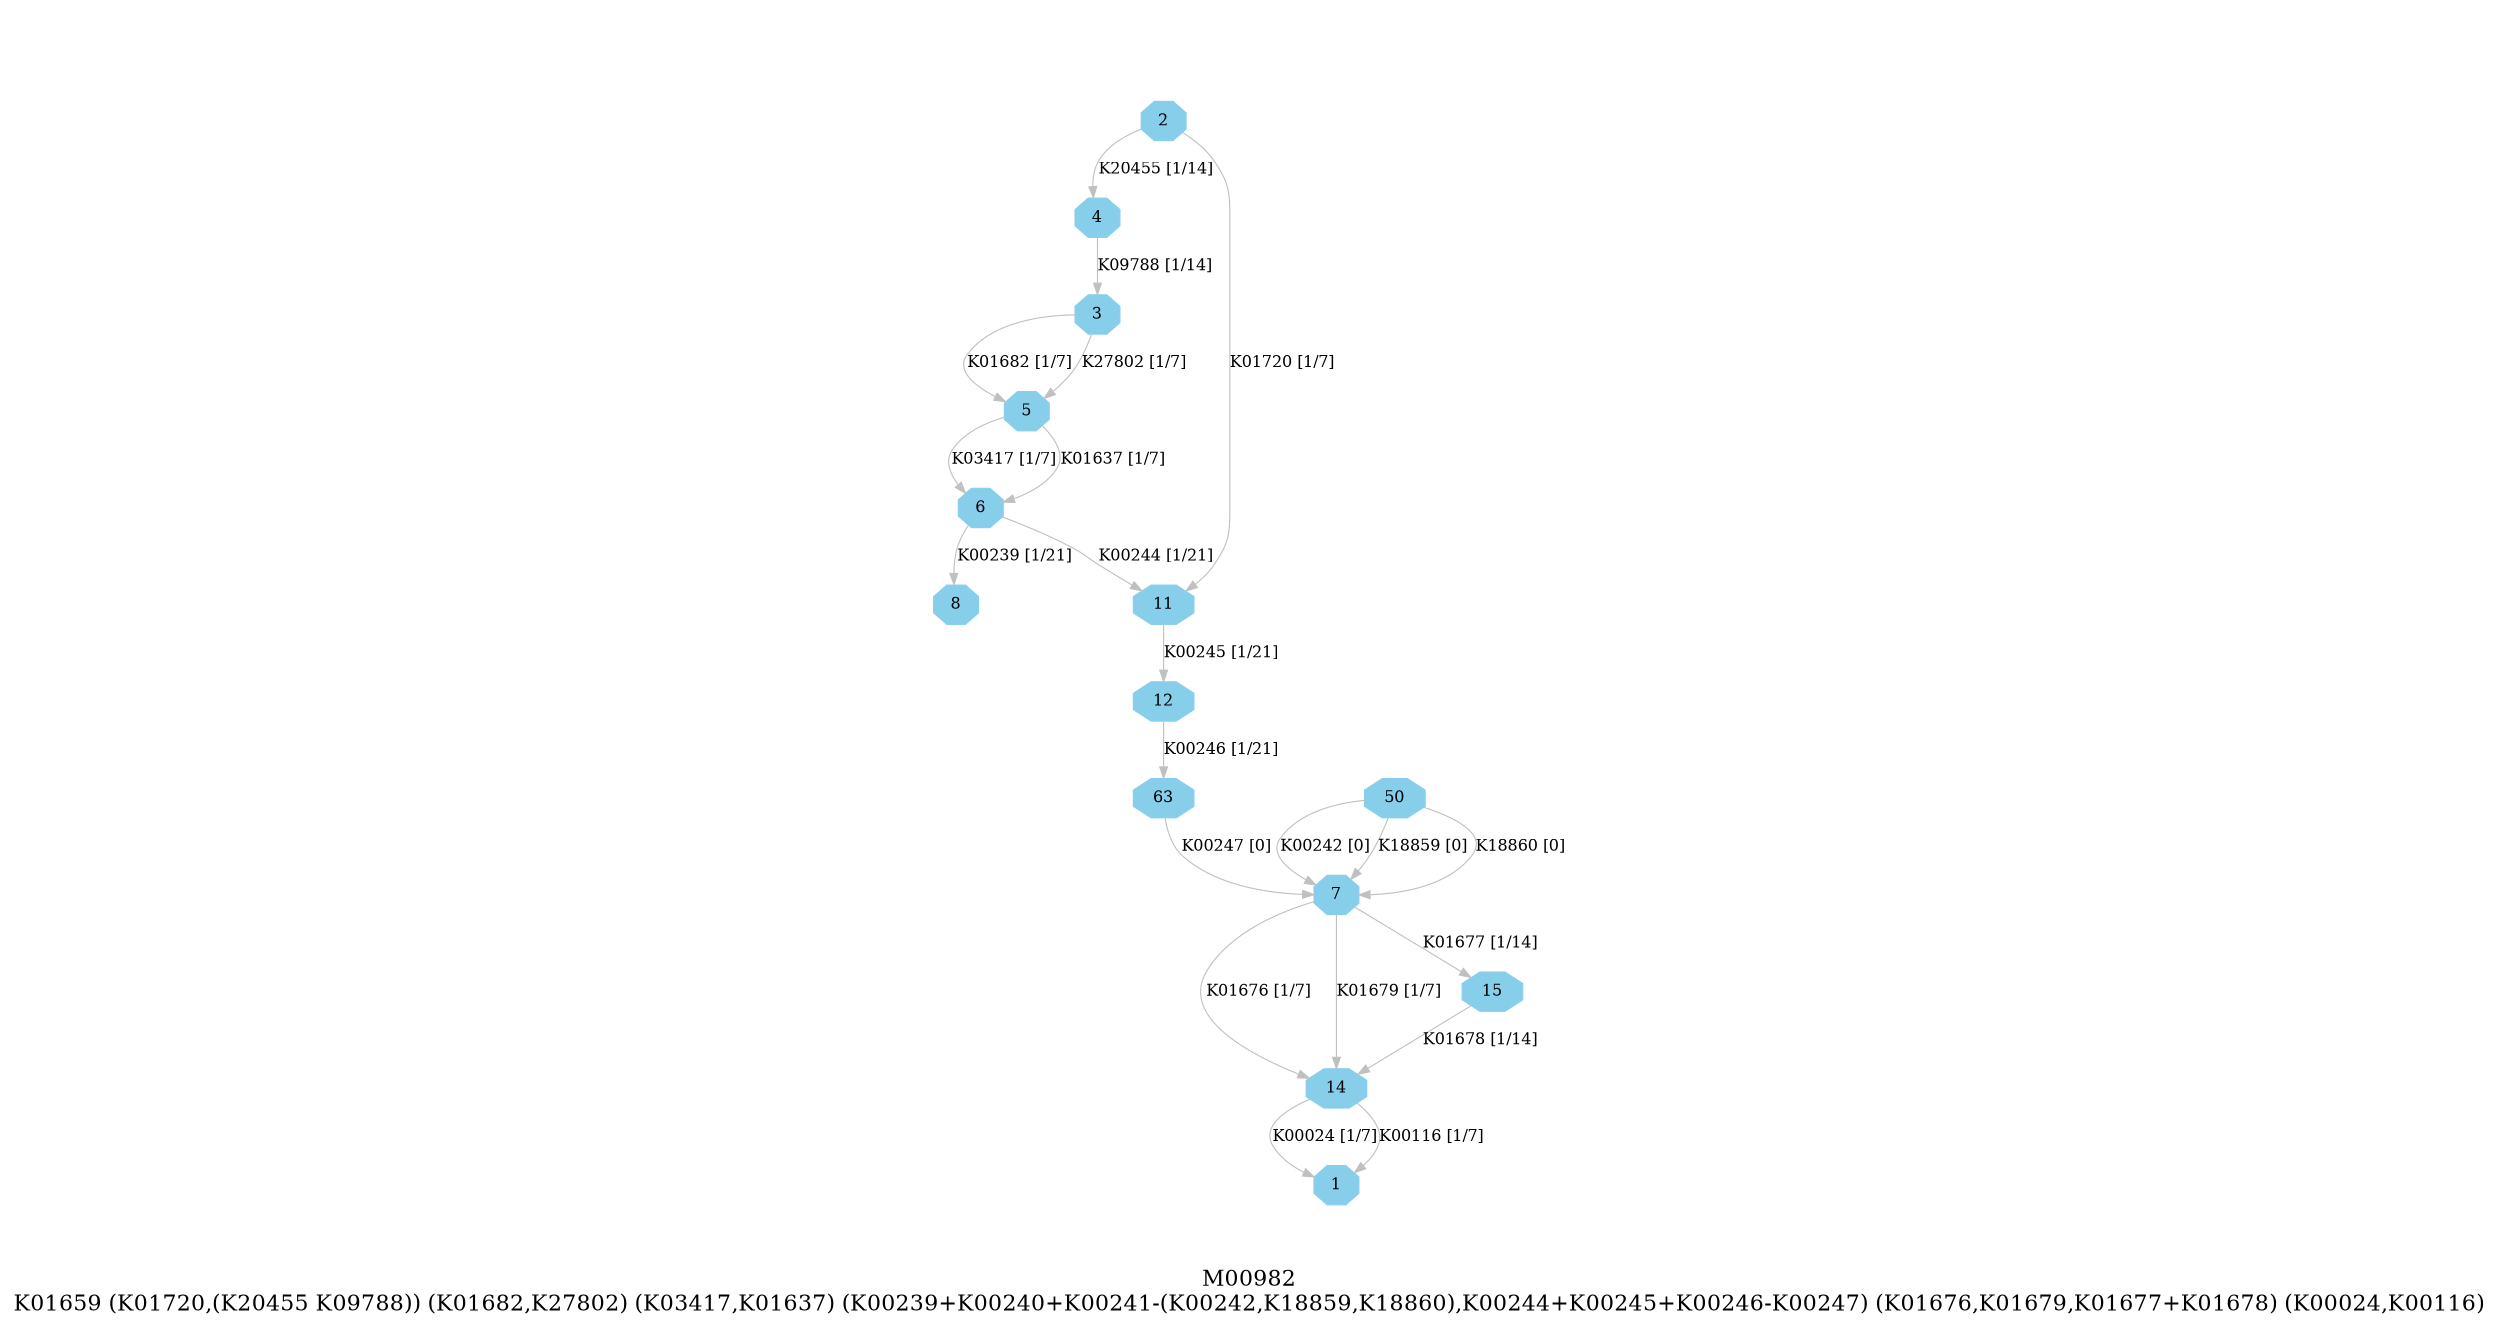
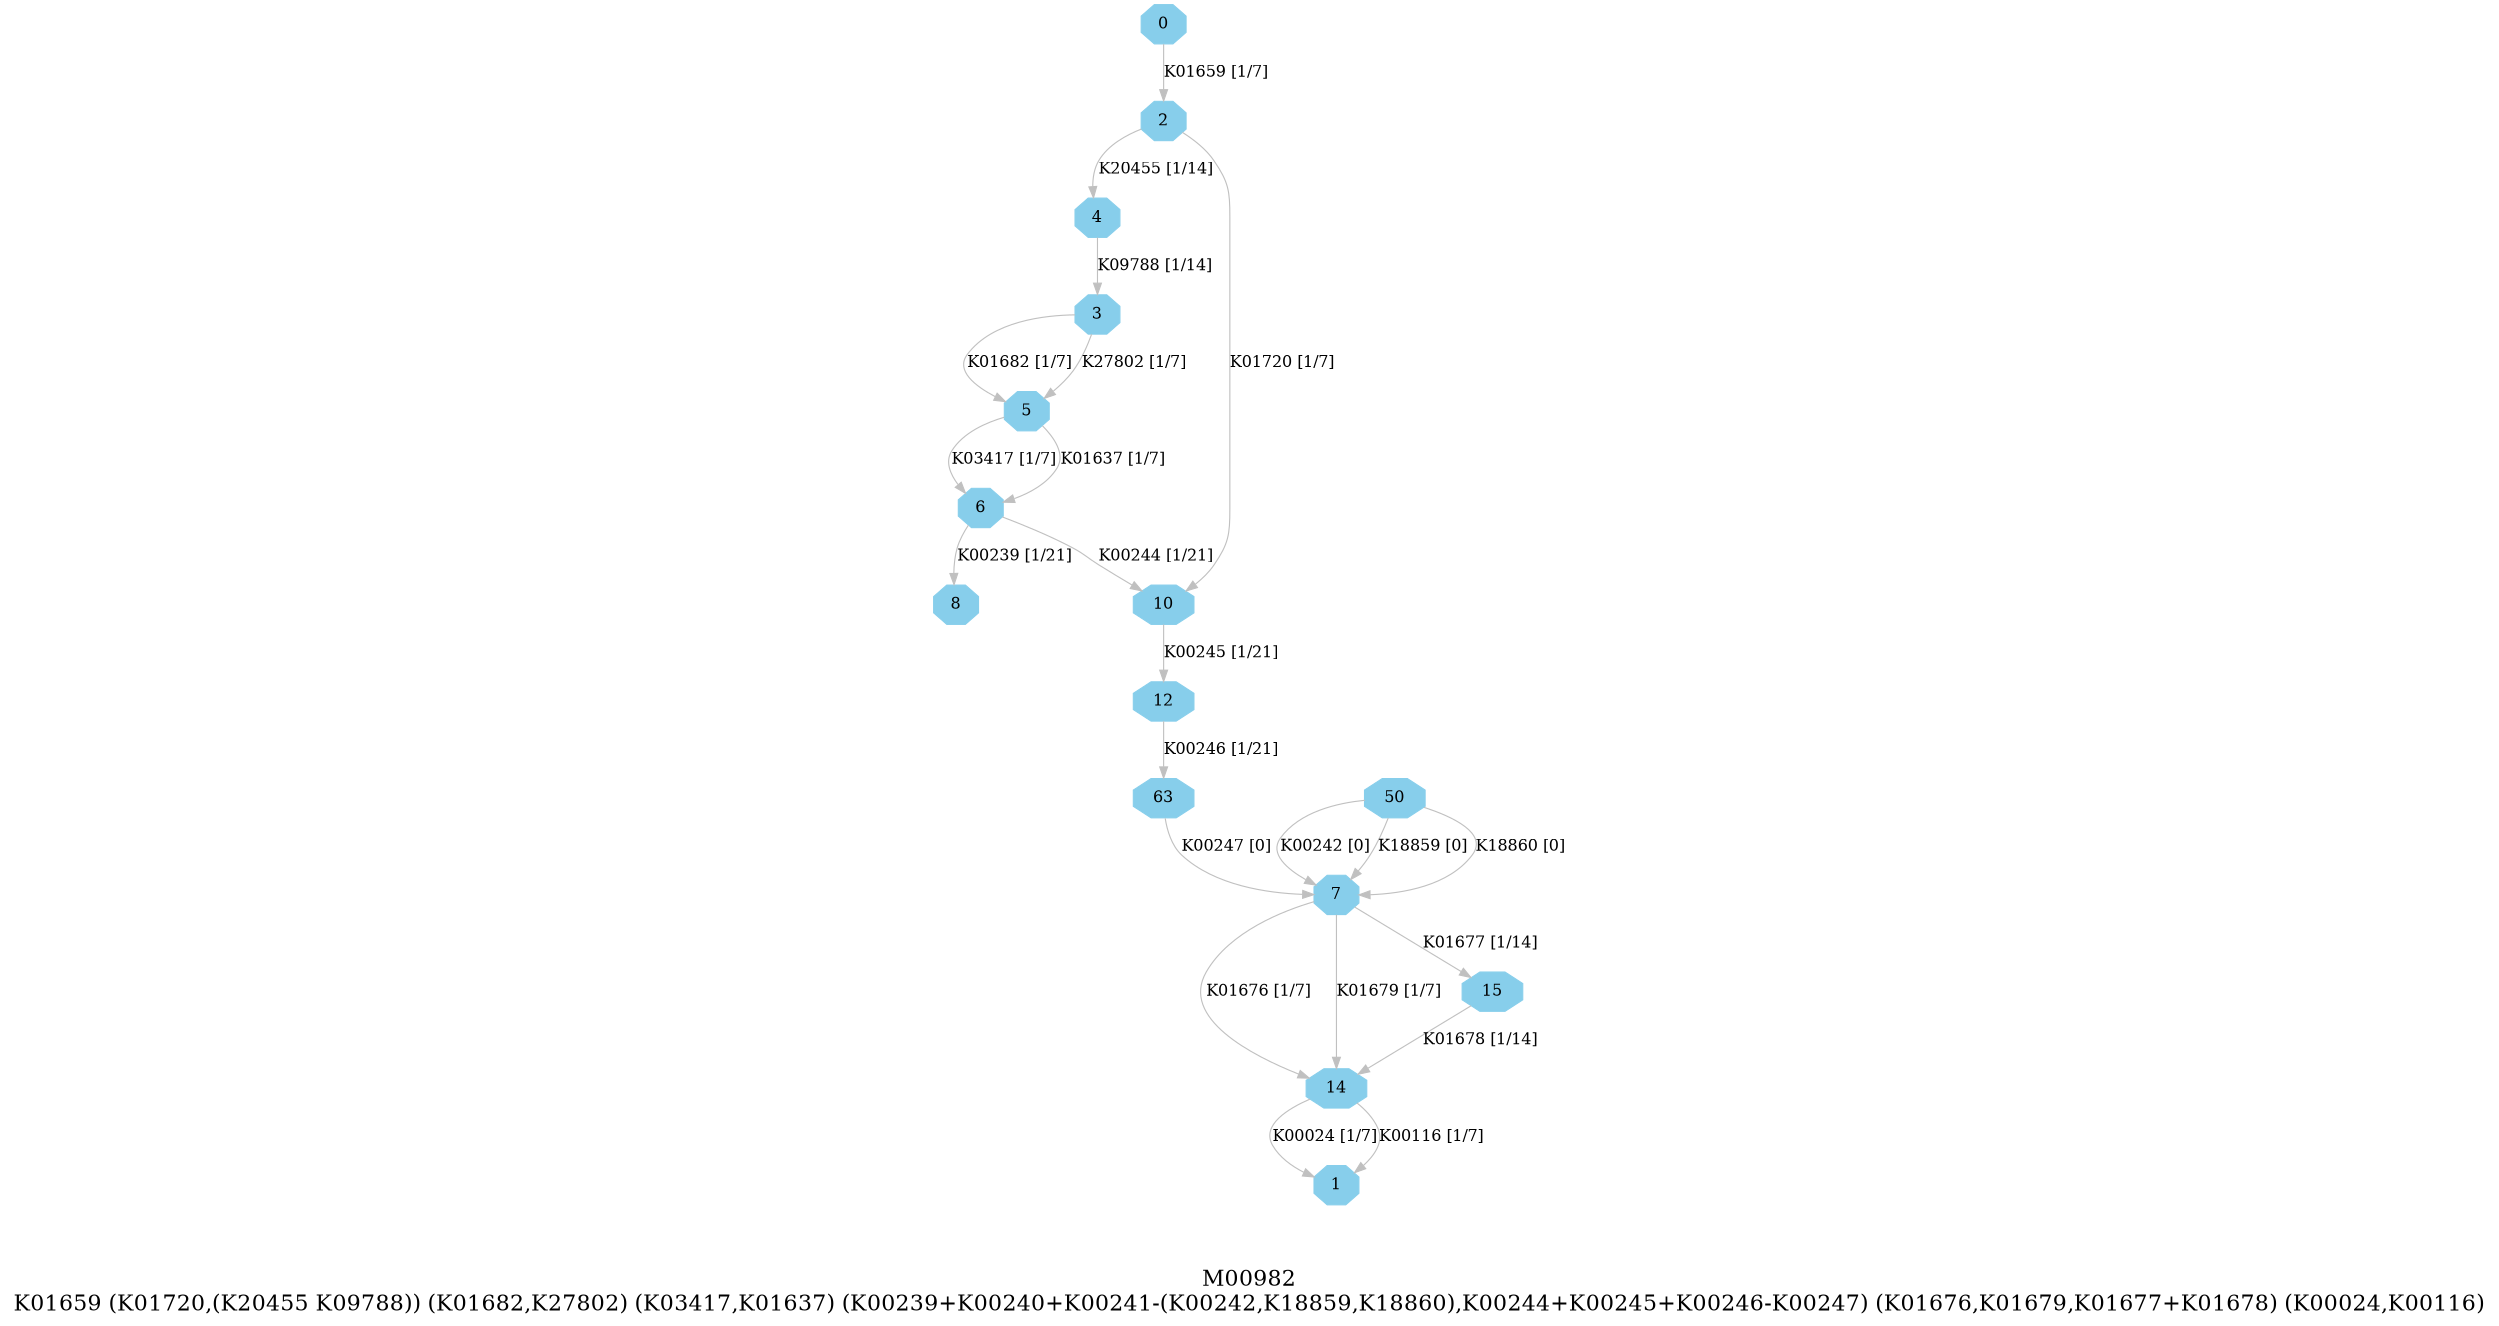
none -> (1164, 24)
(1164, 605) -> (1164, 605)
